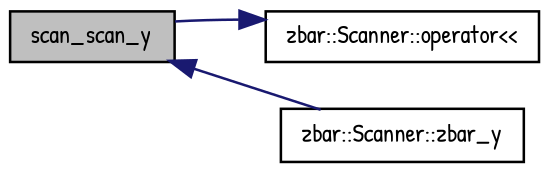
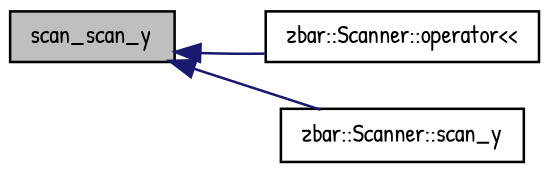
(207, 20) -> (233, 54)
(402, 135) -> (402, 135)
